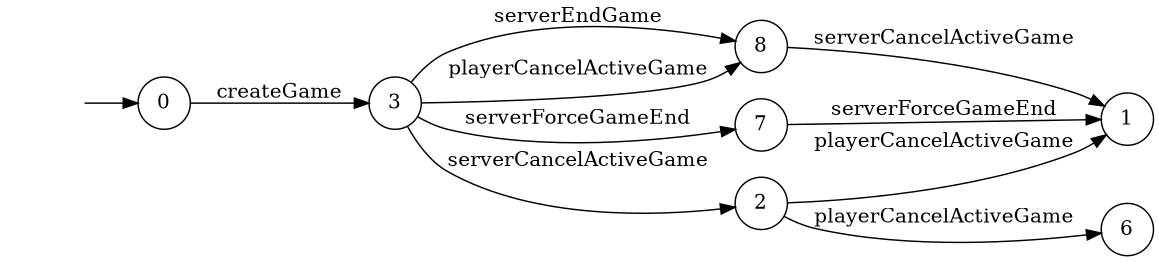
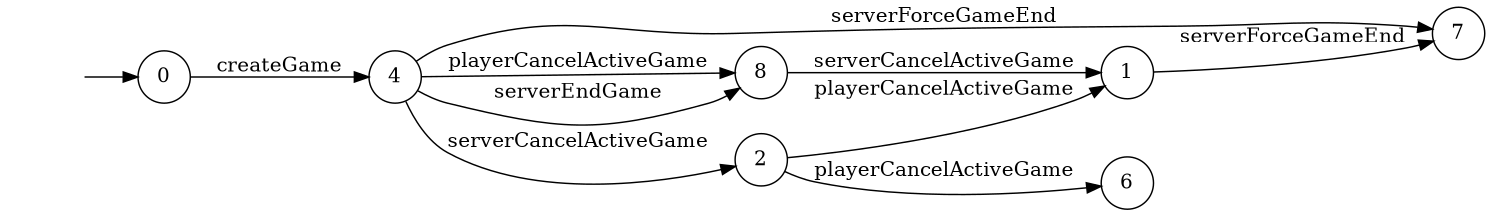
(395, 103) -> (395, 77)
(937, 122) -> (1287, 64)
